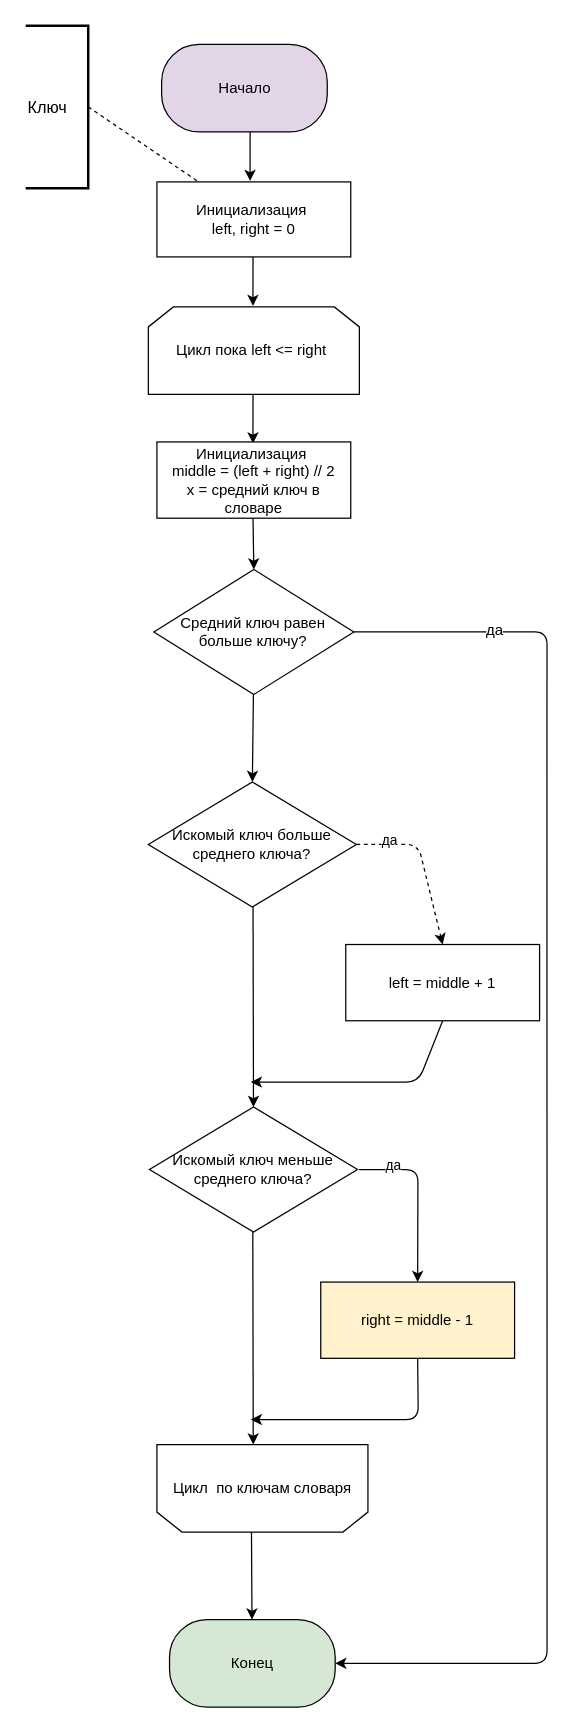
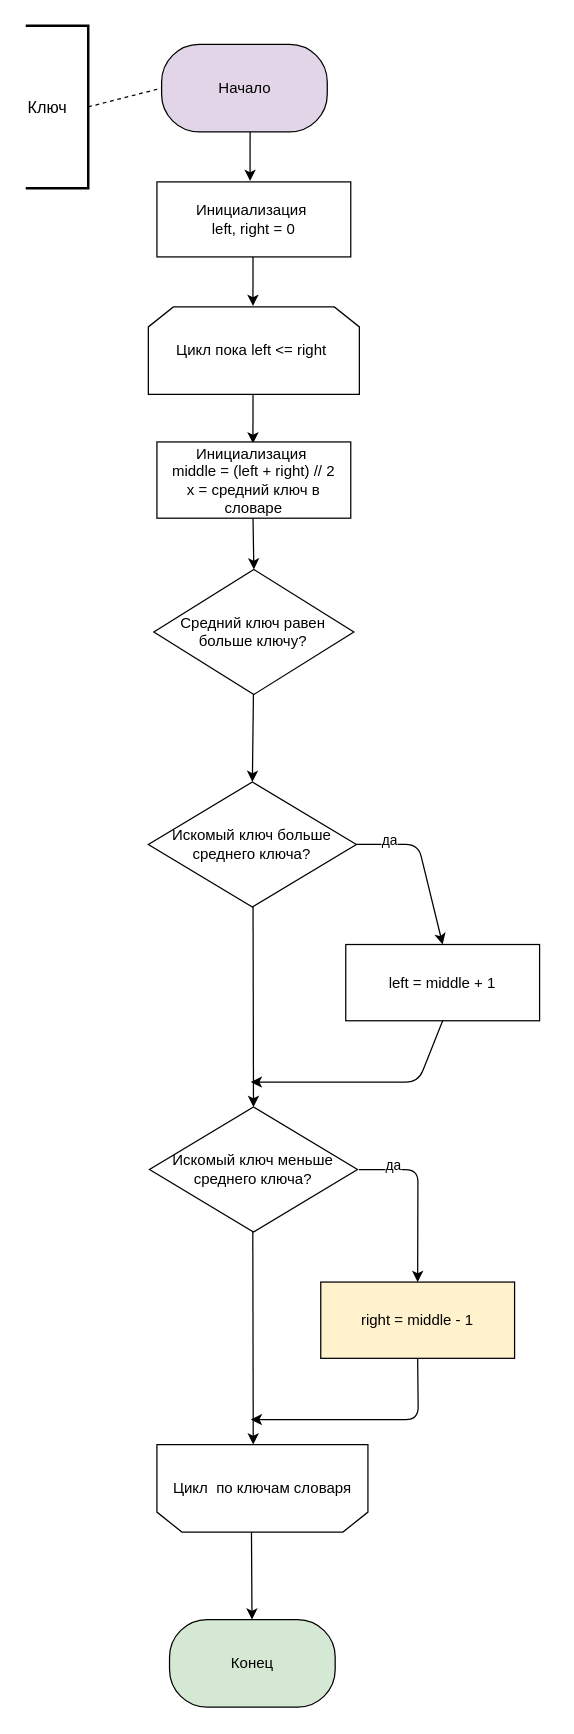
(143, 144) -> (122, 98)
(427, 882) -> (427, 882)
(547, 1153) -> none
